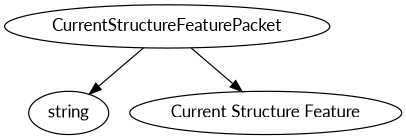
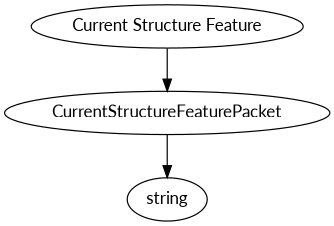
(212, 66) -> (167, 64)
